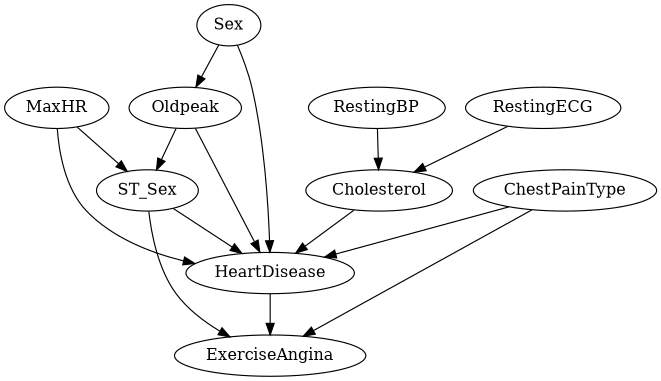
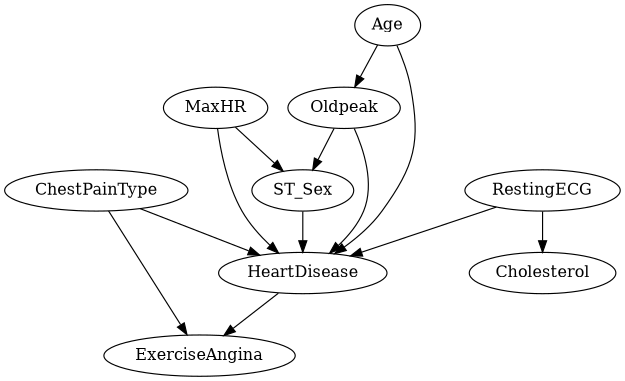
(229, 25) -> (388, 25)
(377, 108) -> none
(330, 228) -> (429, 230)
(168, 281) -> none
